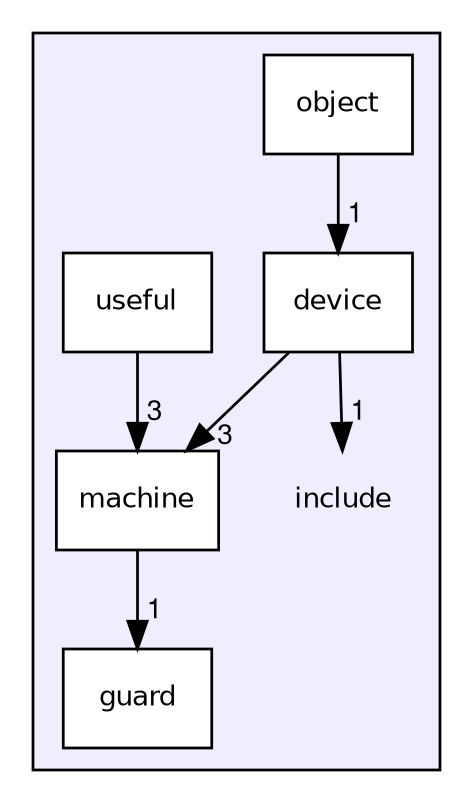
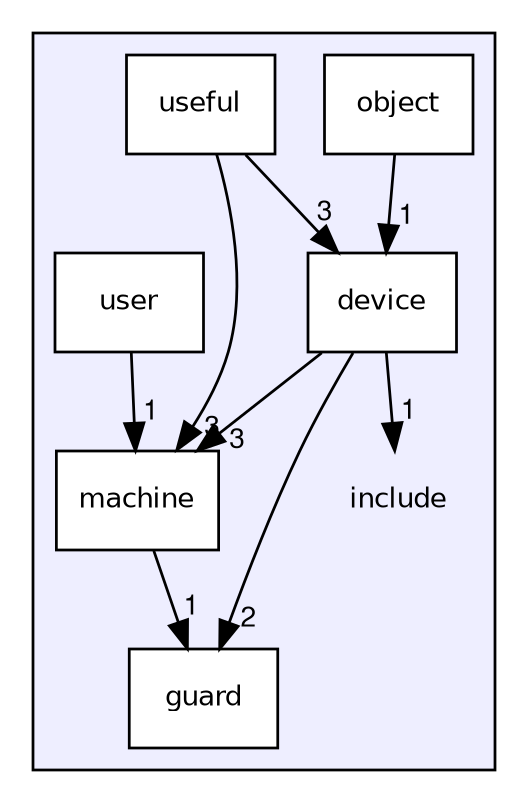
none -> (282, 193)
none -> (129, 302)
none -> (284, 485)
